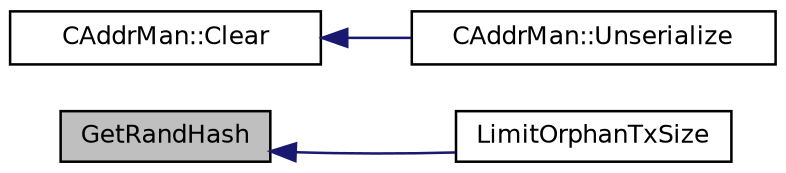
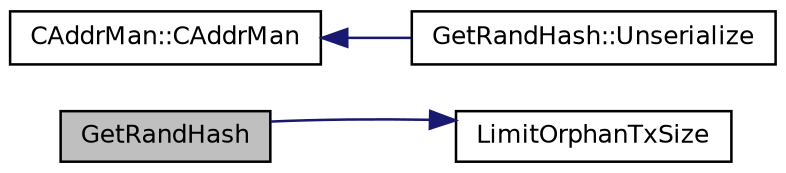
(165, 38) -> (165, 38)
(594, 38) -> (594, 38)
(376, 153) -> (350, 120)
